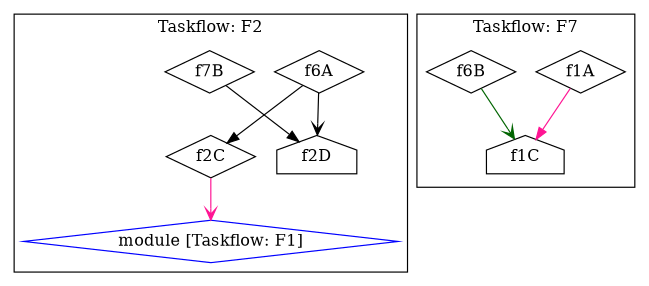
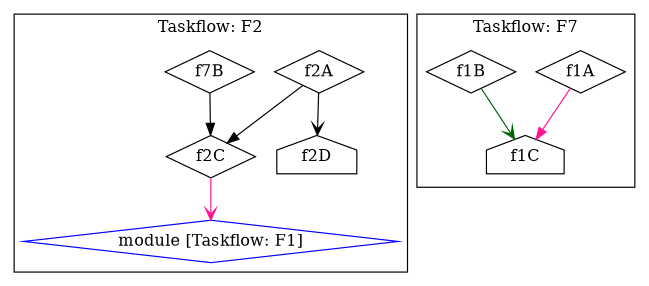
(319, 72) -> (319, 72)
(471, 72) -> (471, 72)
(258, 110) -> (210, 108)
